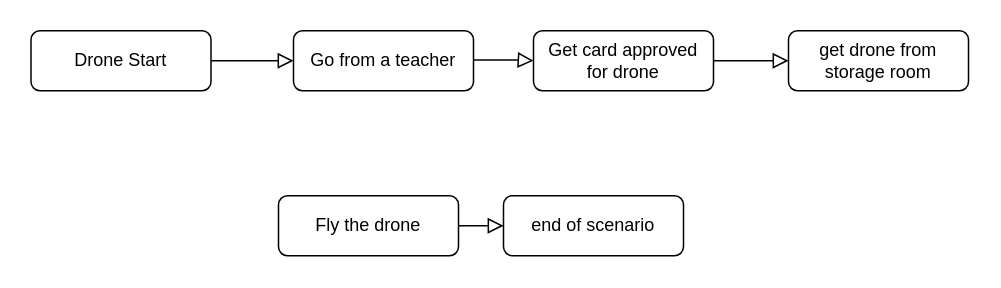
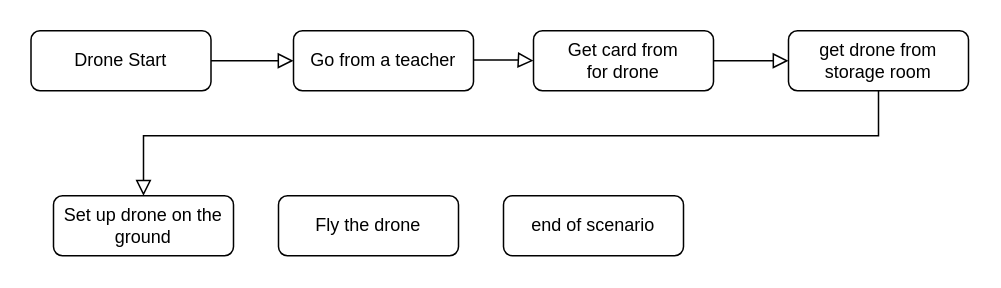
(623, 61) -> (623, 61)
none -> (511, 136)
none -> (143, 226)
(473, 226) -> none
